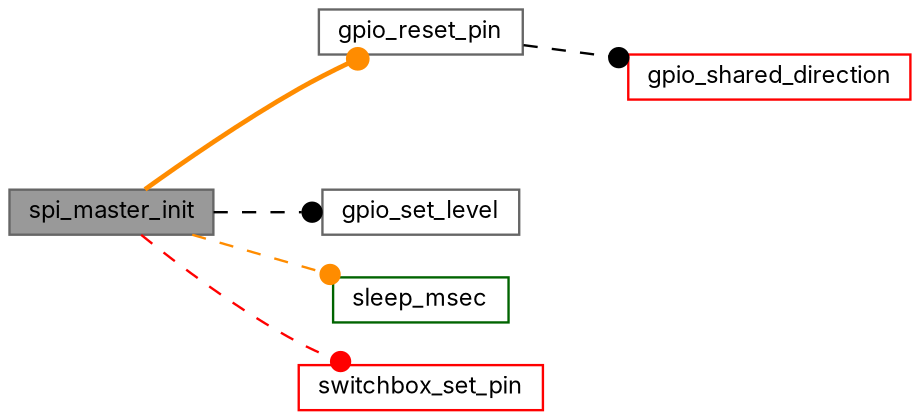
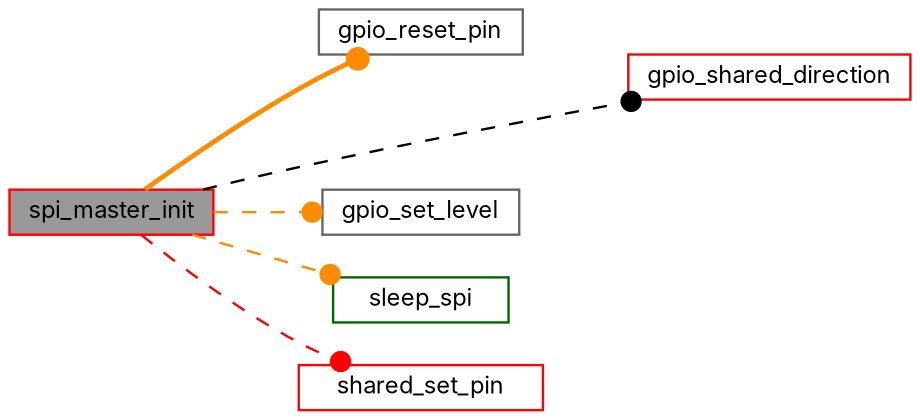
(566, 51) -> (411, 144)
(111, 212) -> (111, 212)
(258, 212) -> (258, 212)
(421, 300) -> (421, 300)
(421, 388) -> (421, 388)
